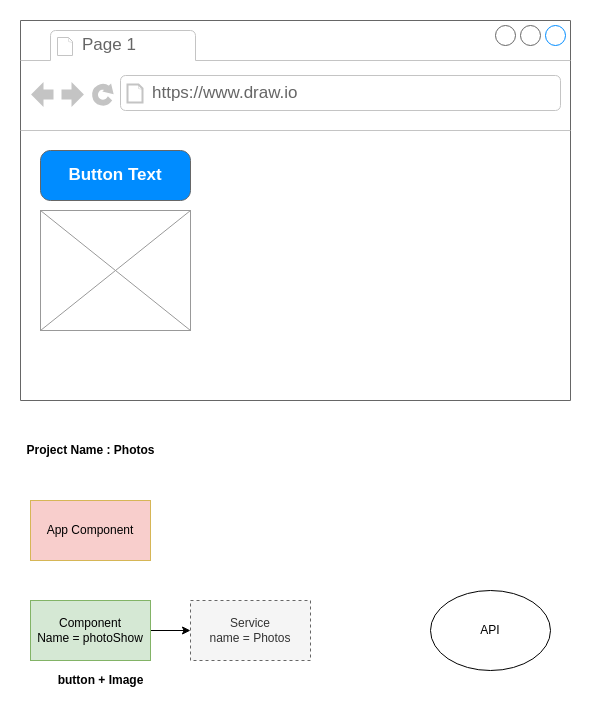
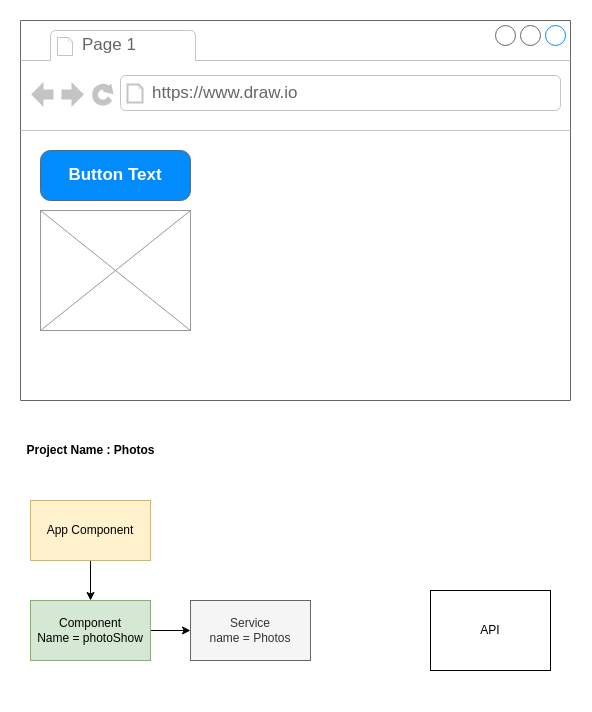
(91, 531) -> (91, 531)
none -> (91, 577)
(251, 631) -> (251, 631)
(491, 631) -> (491, 631)
(101, 681) -> none
